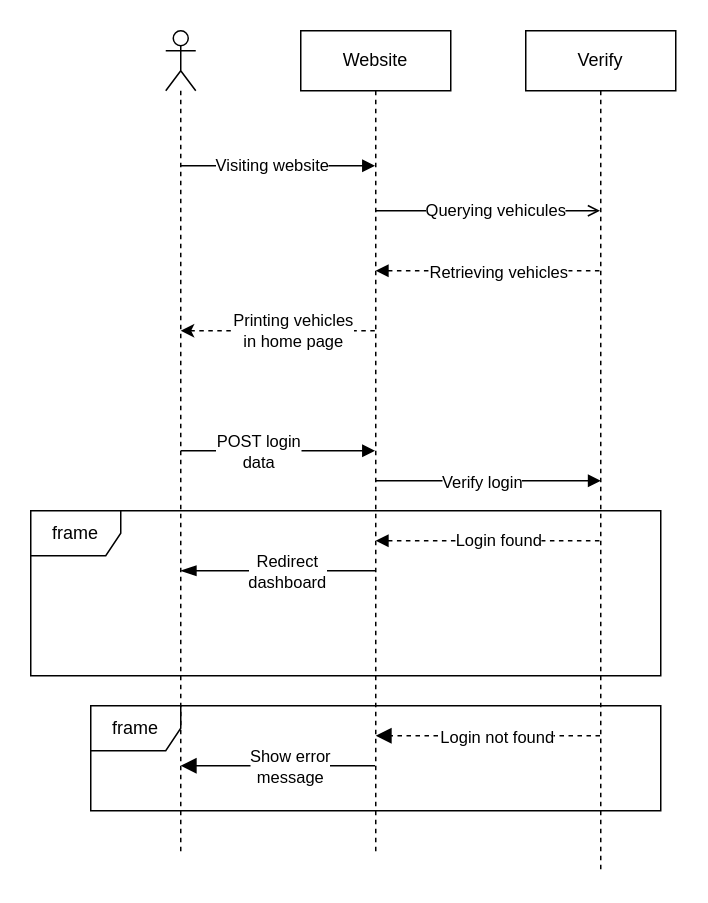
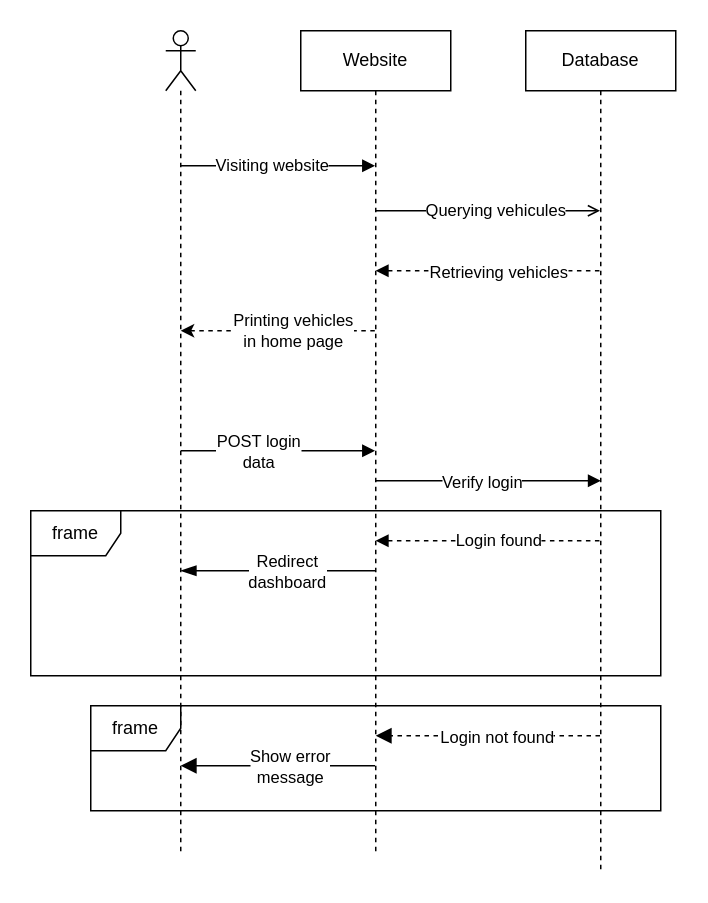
(601, 61) -> (601, 61)
